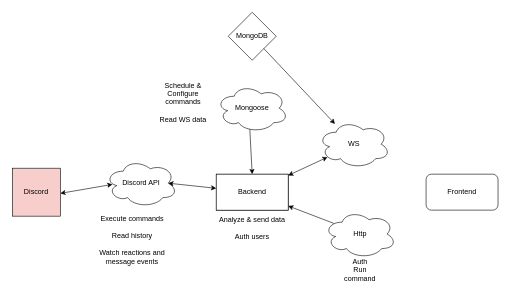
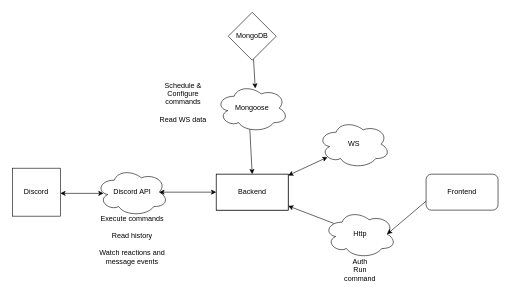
(284, 70) -> (255, 78)
(141, 183) -> (132, 192)
(36, 192) -> (36, 192)
none -> (409, 216)
(252, 228) -> none
